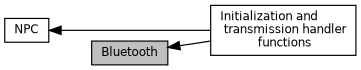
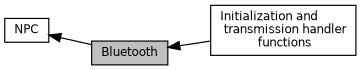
(136, 30) -> (76, 41)
